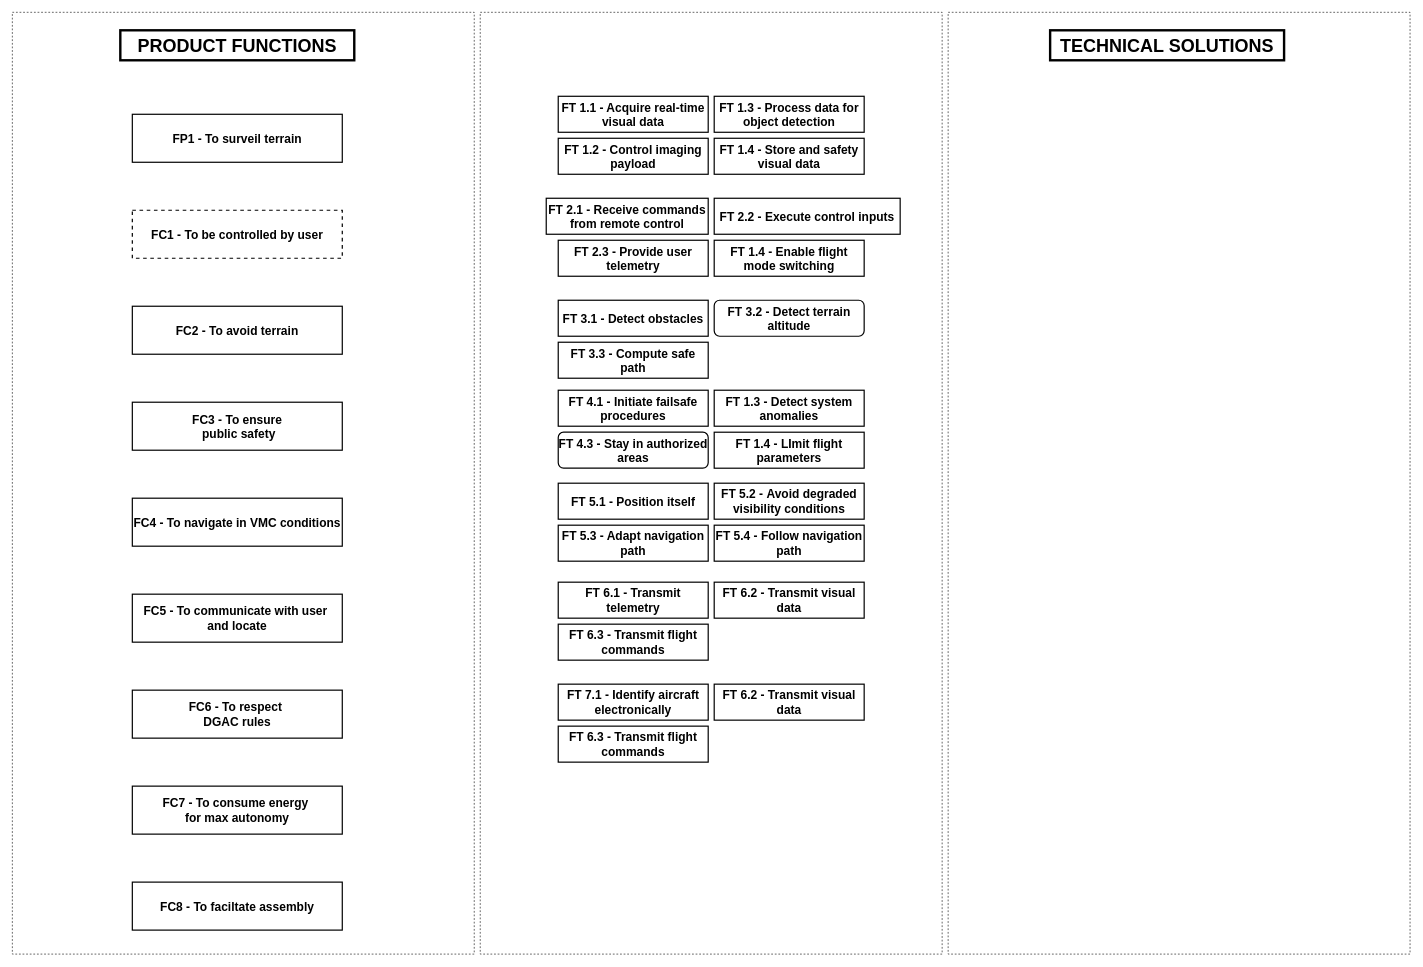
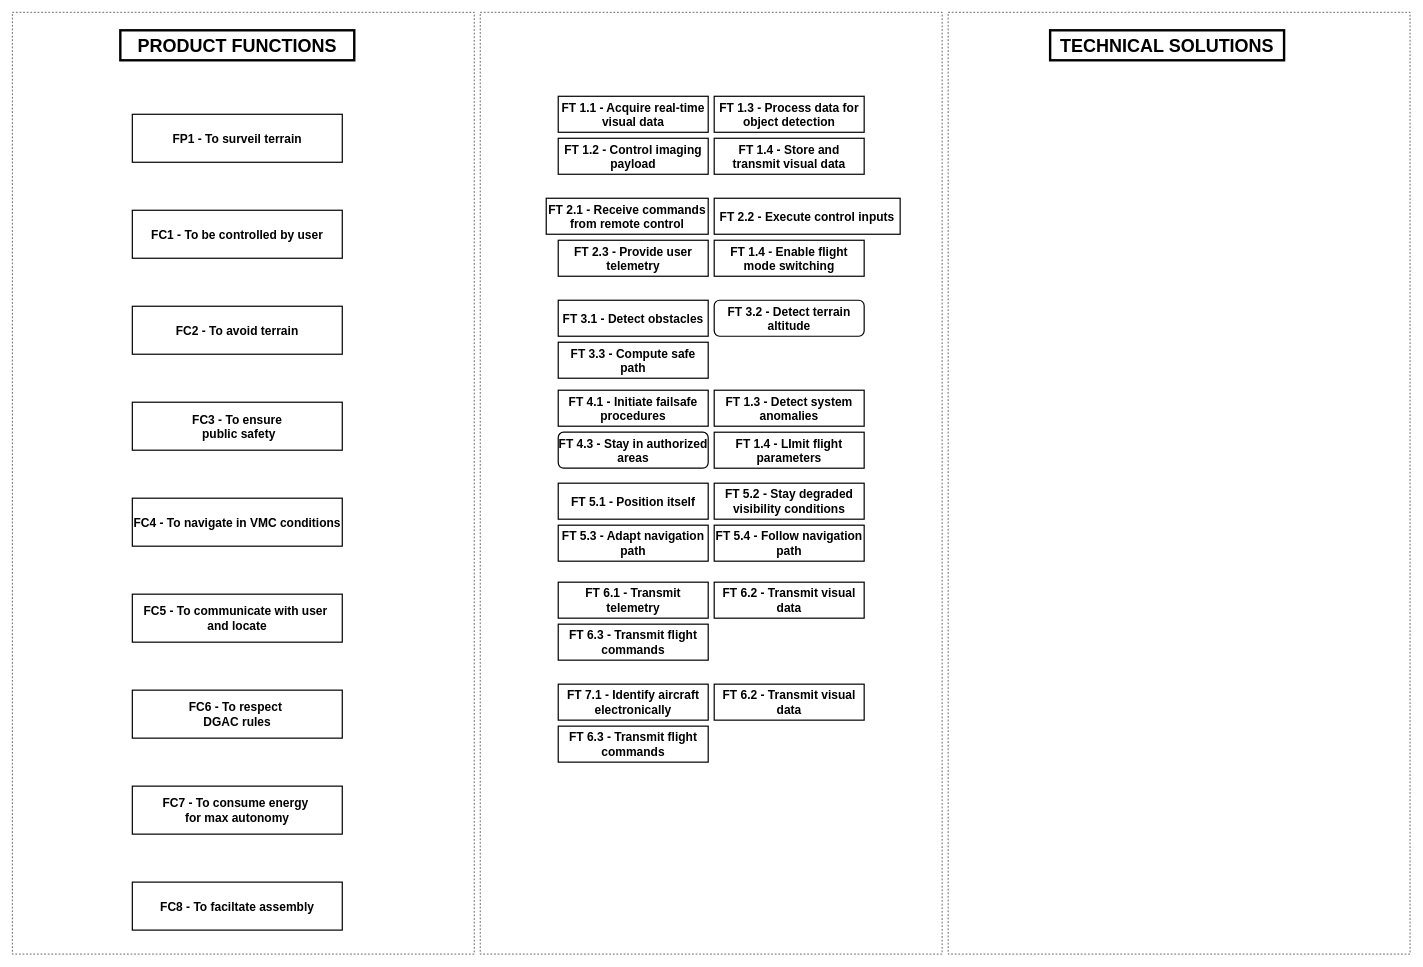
(789, 156) -> (789, 156)
(237, 234) -> (237, 234)
(789, 501) -> (789, 501)
